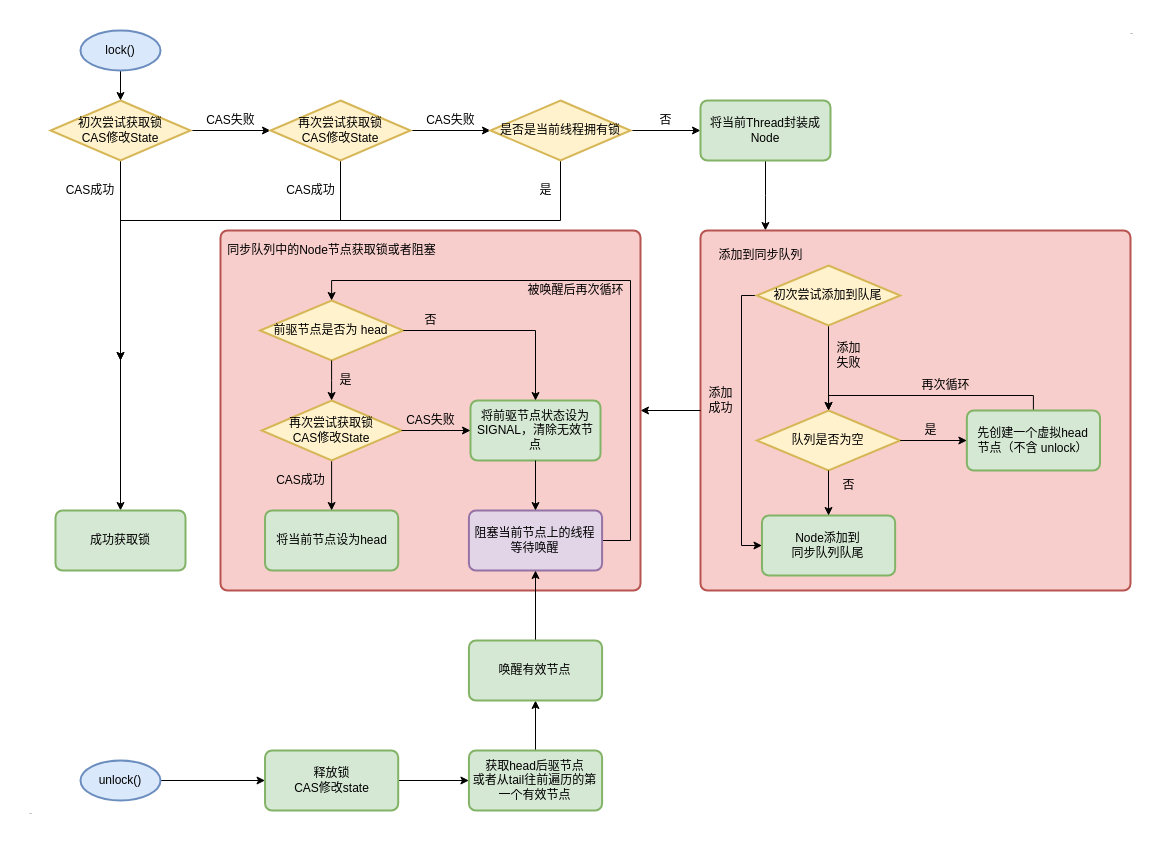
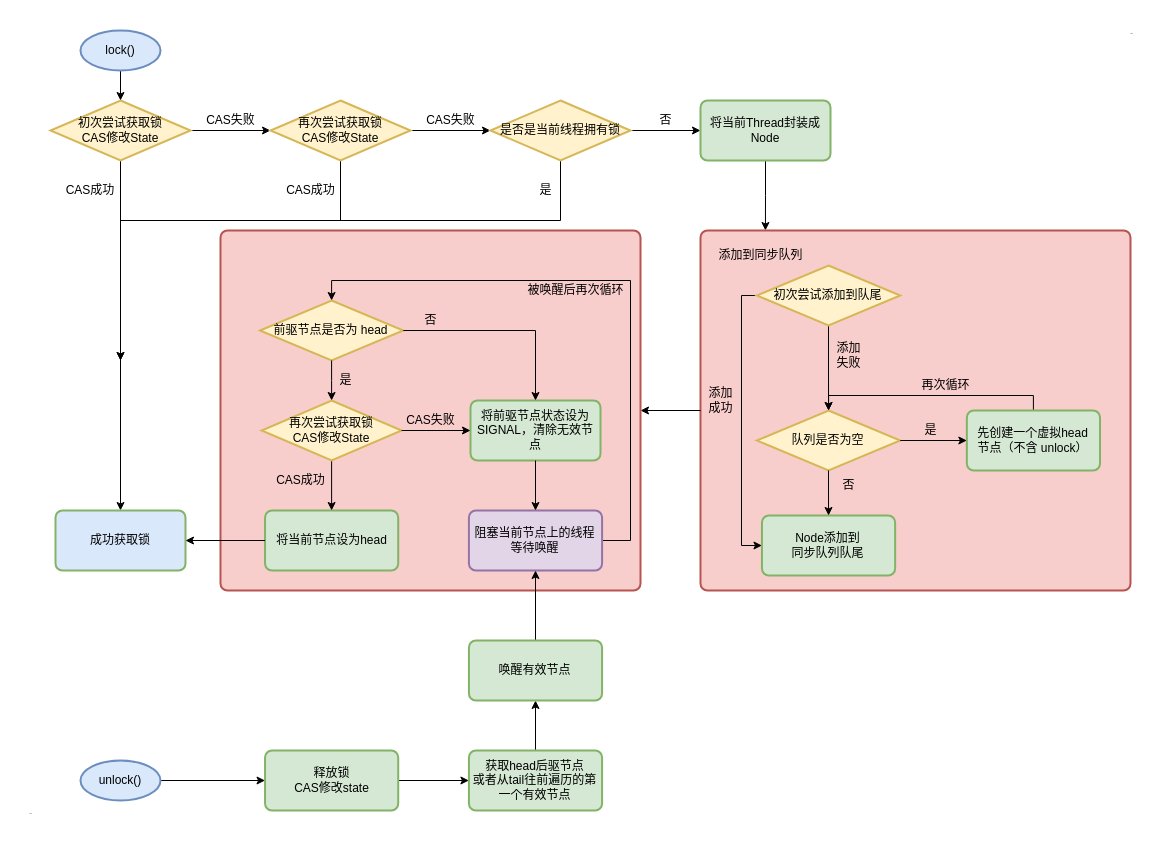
(332, 251) -> none
(121, 541) -> (121, 541)
none -> (229, 541)
